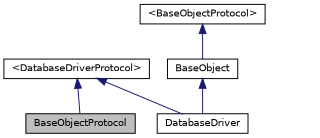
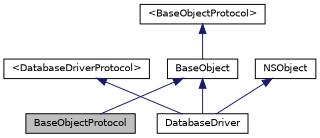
none -> (286, 69)
(79, 101) -> (131, 101)
